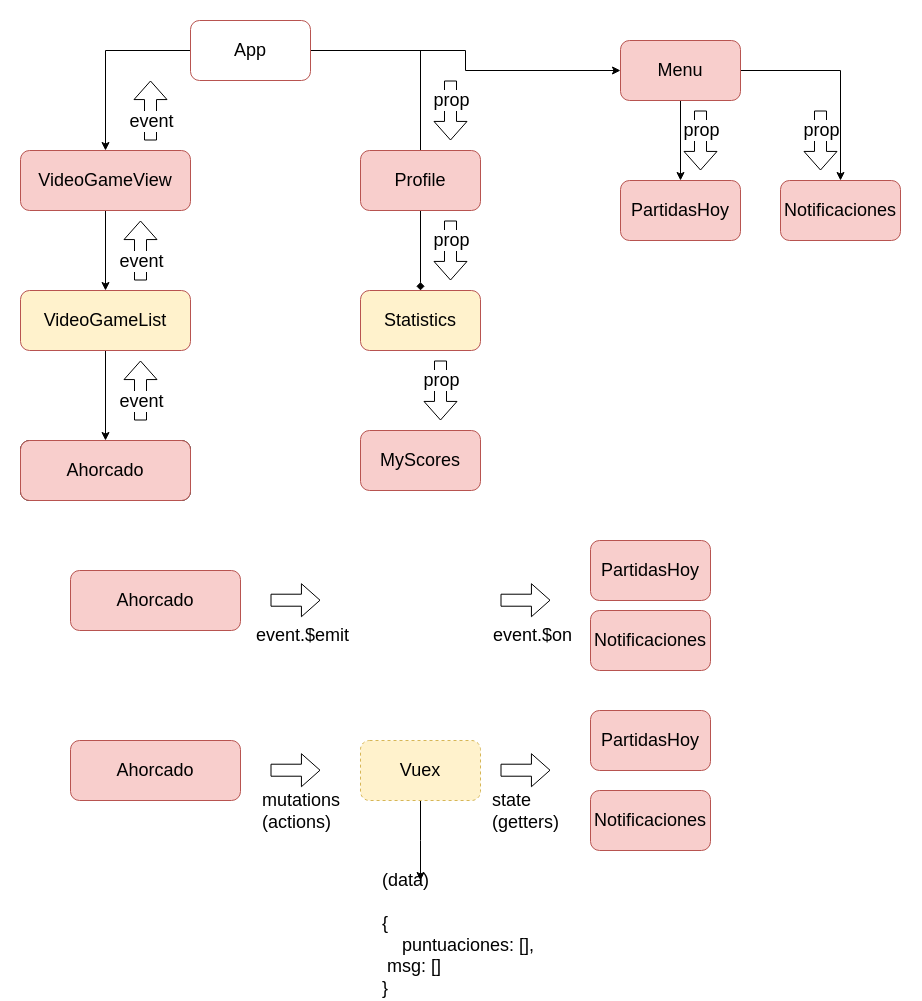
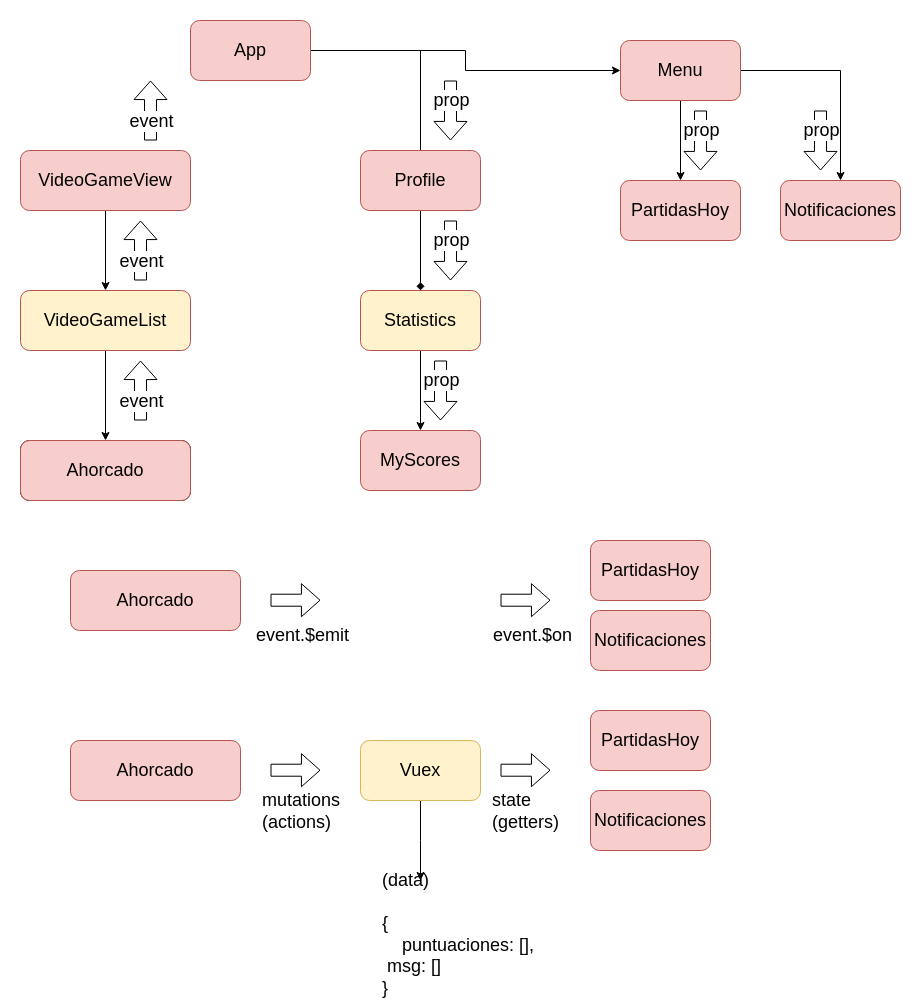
(251, 51) -> (251, 51)
(106, 55) -> none
none -> (421, 387)
(421, 771) -> (421, 771)
